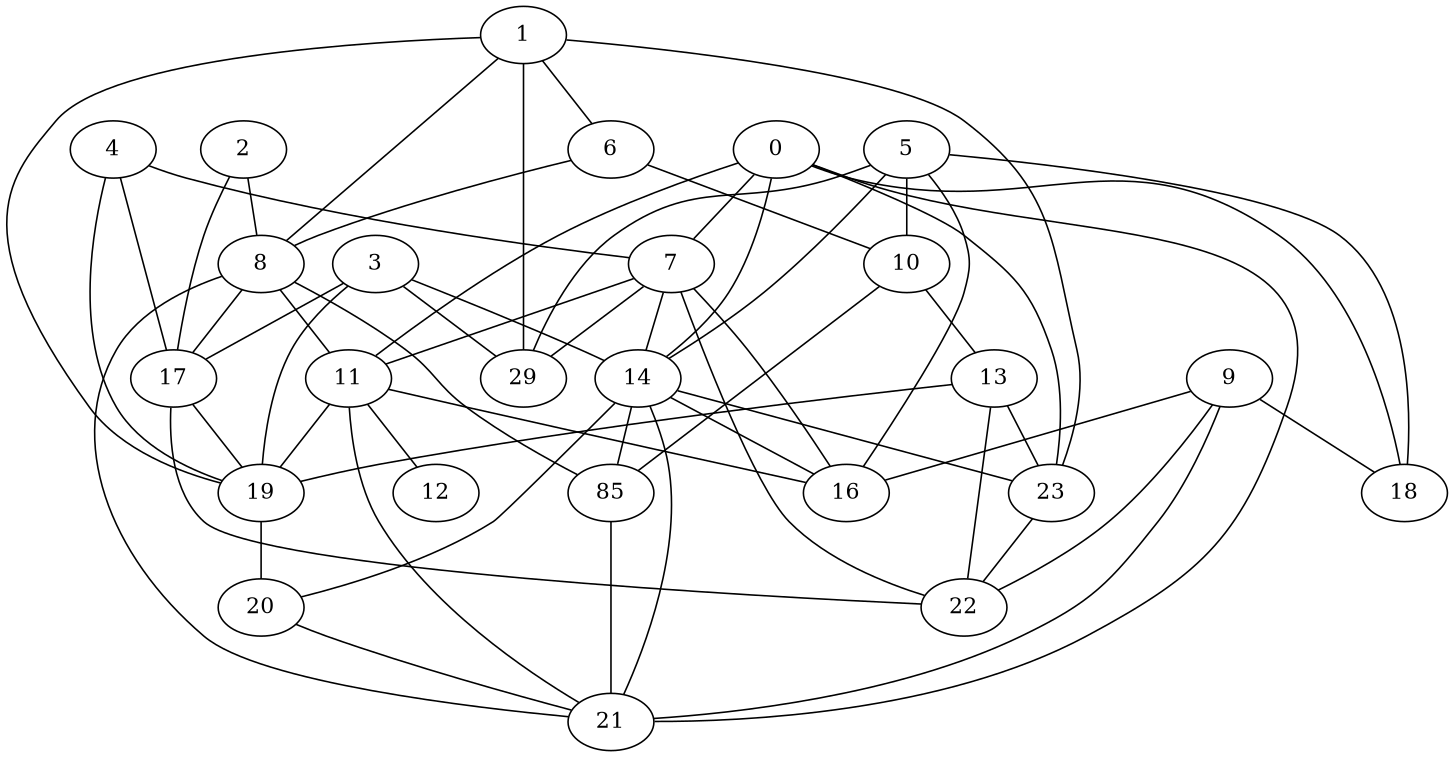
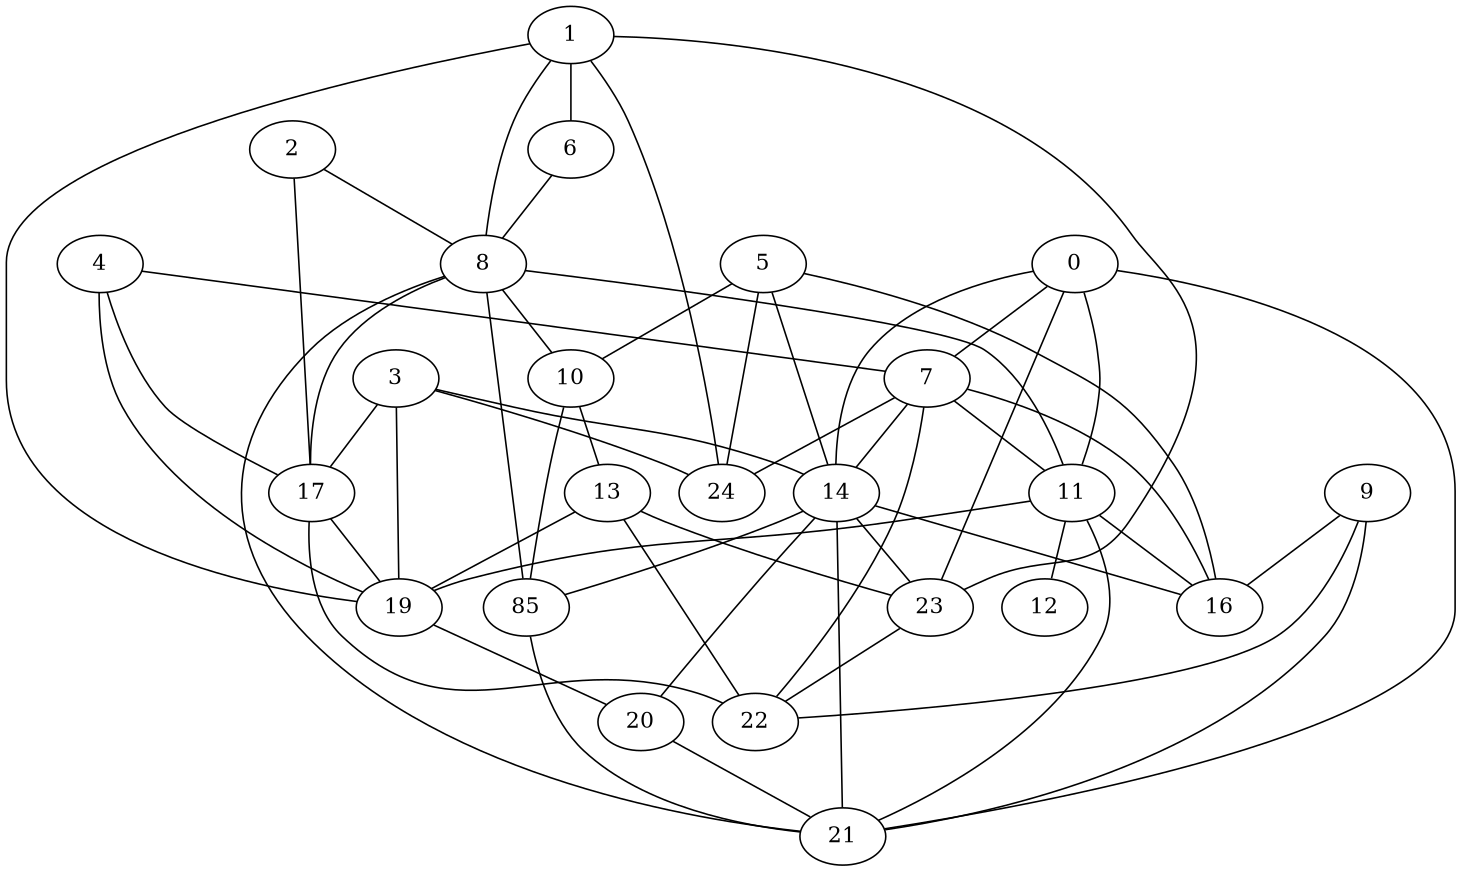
(754, 205) -> (520, 312)
(524, 378) -> (722, 493)
(1405, 493) -> none
